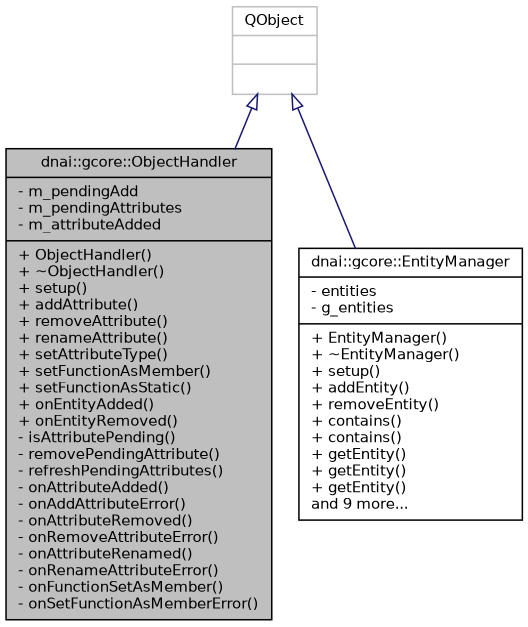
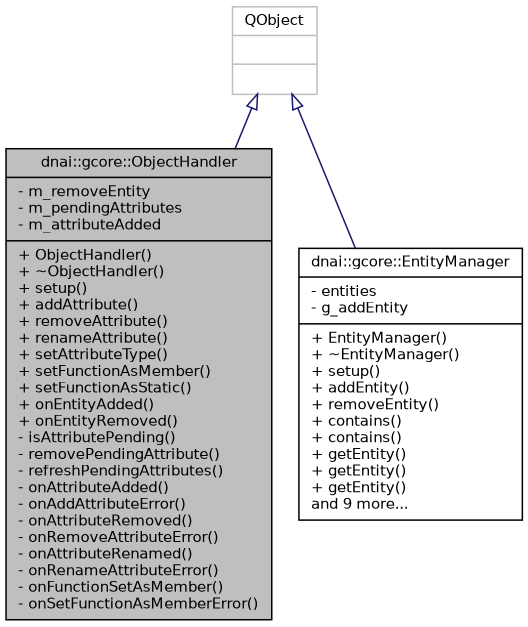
(79, 192) -> (85, 192)
(353, 308) -> (360, 308)
